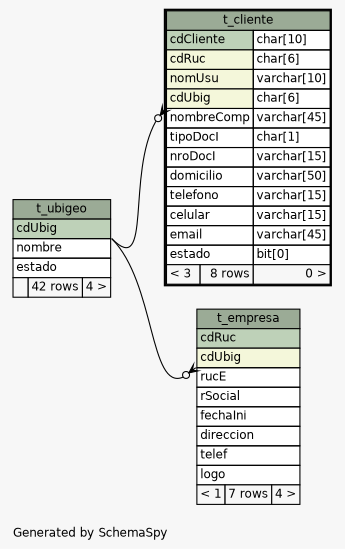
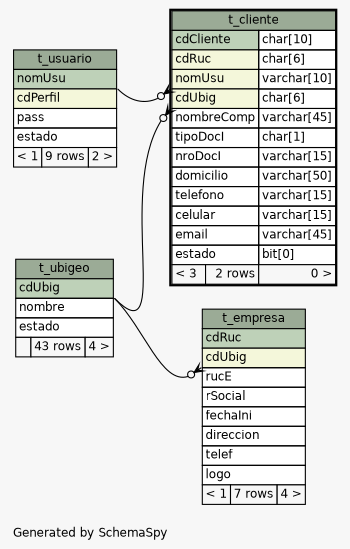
none -> (65, 108)
(230, 274) -> (235, 274)
(55, 287) -> (58, 347)
